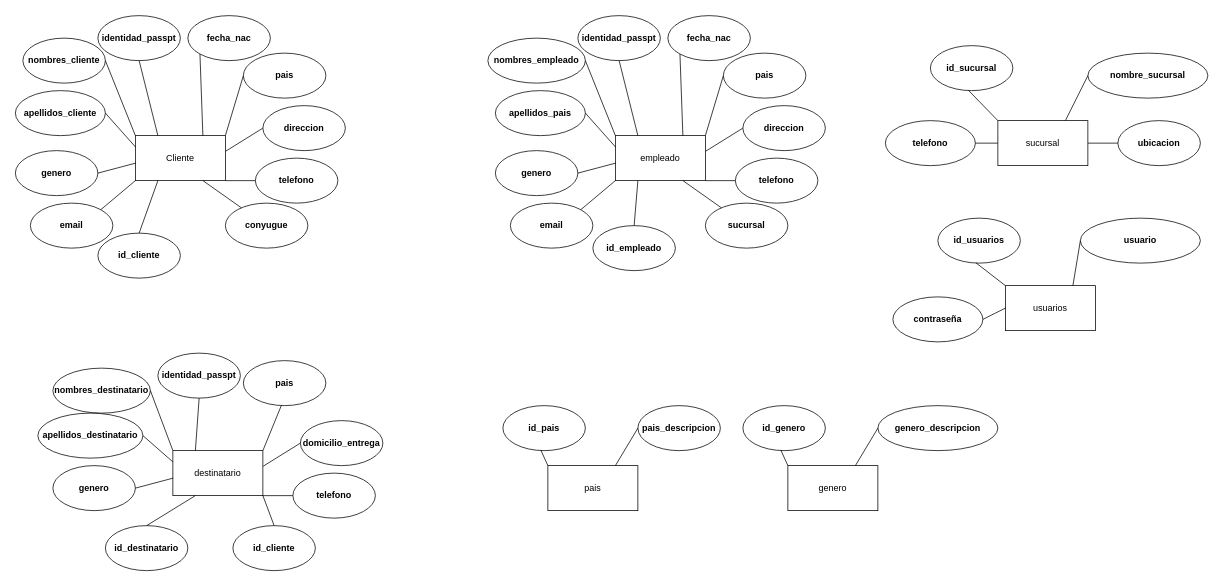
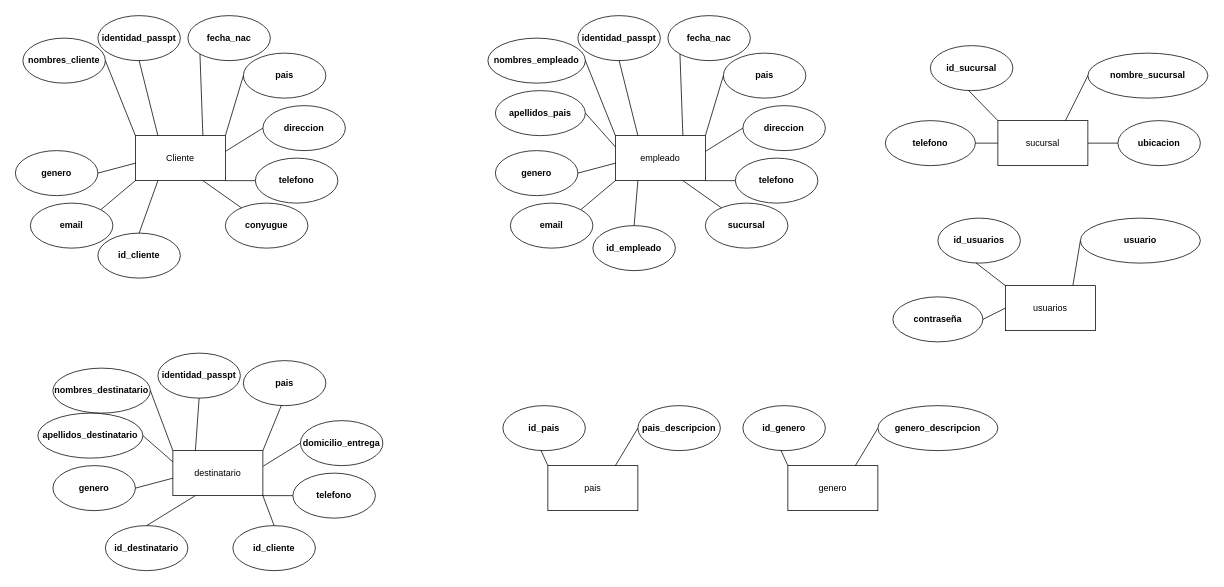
(60, 113) -> none
(120, 129) -> none
